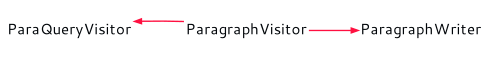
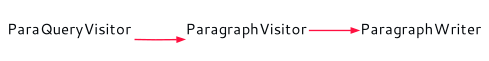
(163, 21) -> (156, 40)
